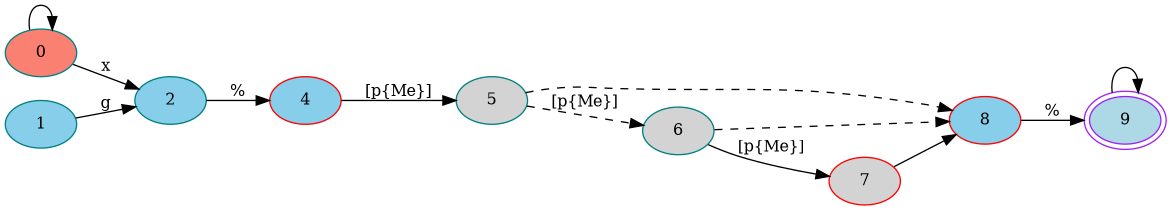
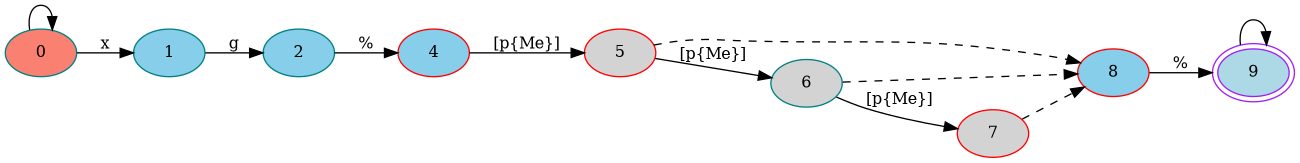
(100, 74) -> (99, 53)
(492, 100) -> (620, 53)
(579, 115) -> (707, 67)
(919, 154) -> (1047, 106)
